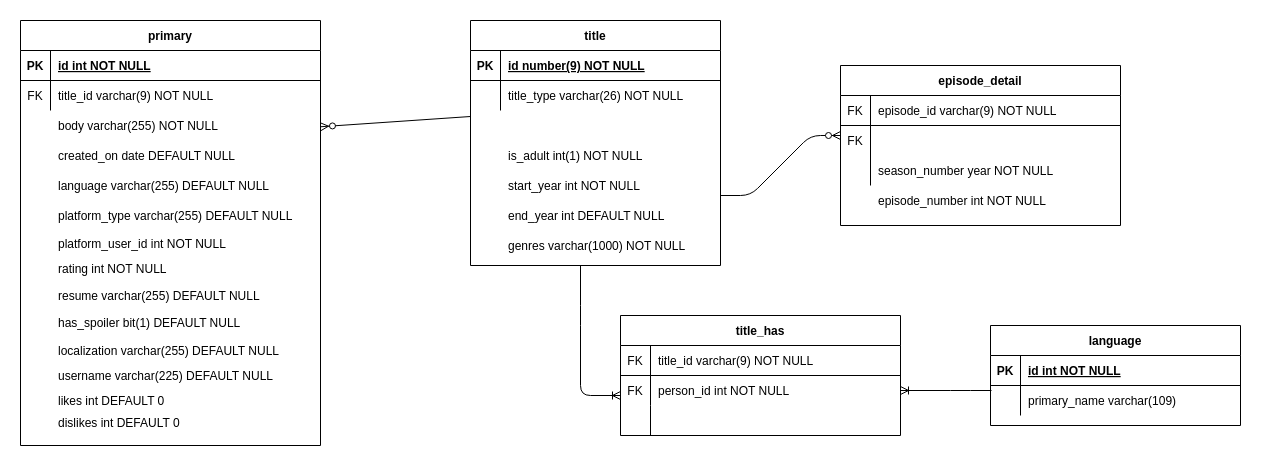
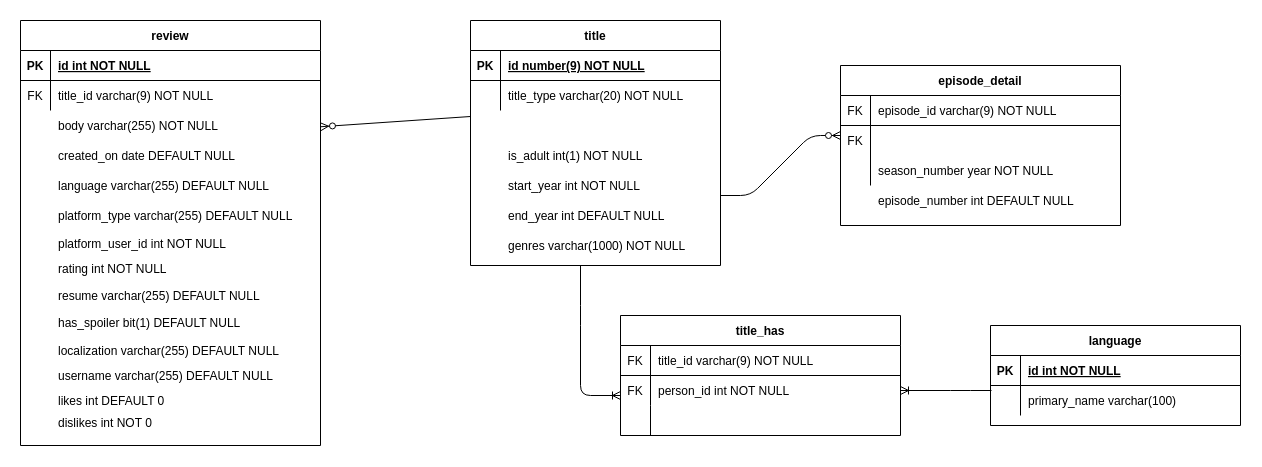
(170, 36) -> (170, 36)
(604, 96) -> (604, 96)
(961, 201) -> (974, 201)
(168, 376) -> (168, 376)
(1109, 401) -> (1109, 401)
(121, 423) -> (108, 423)
